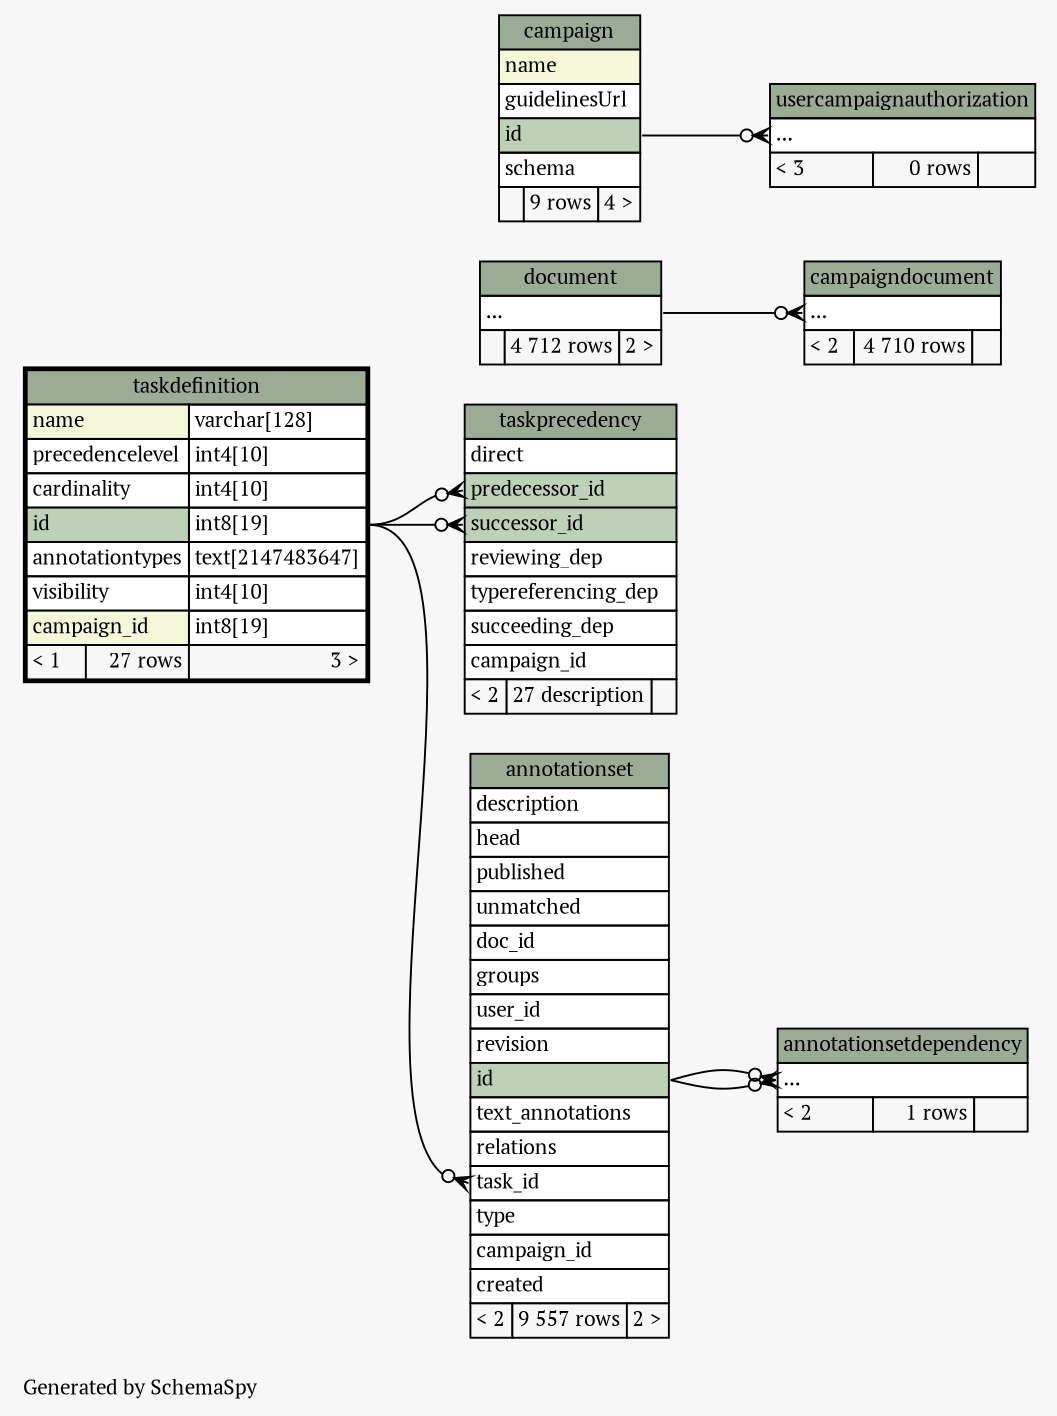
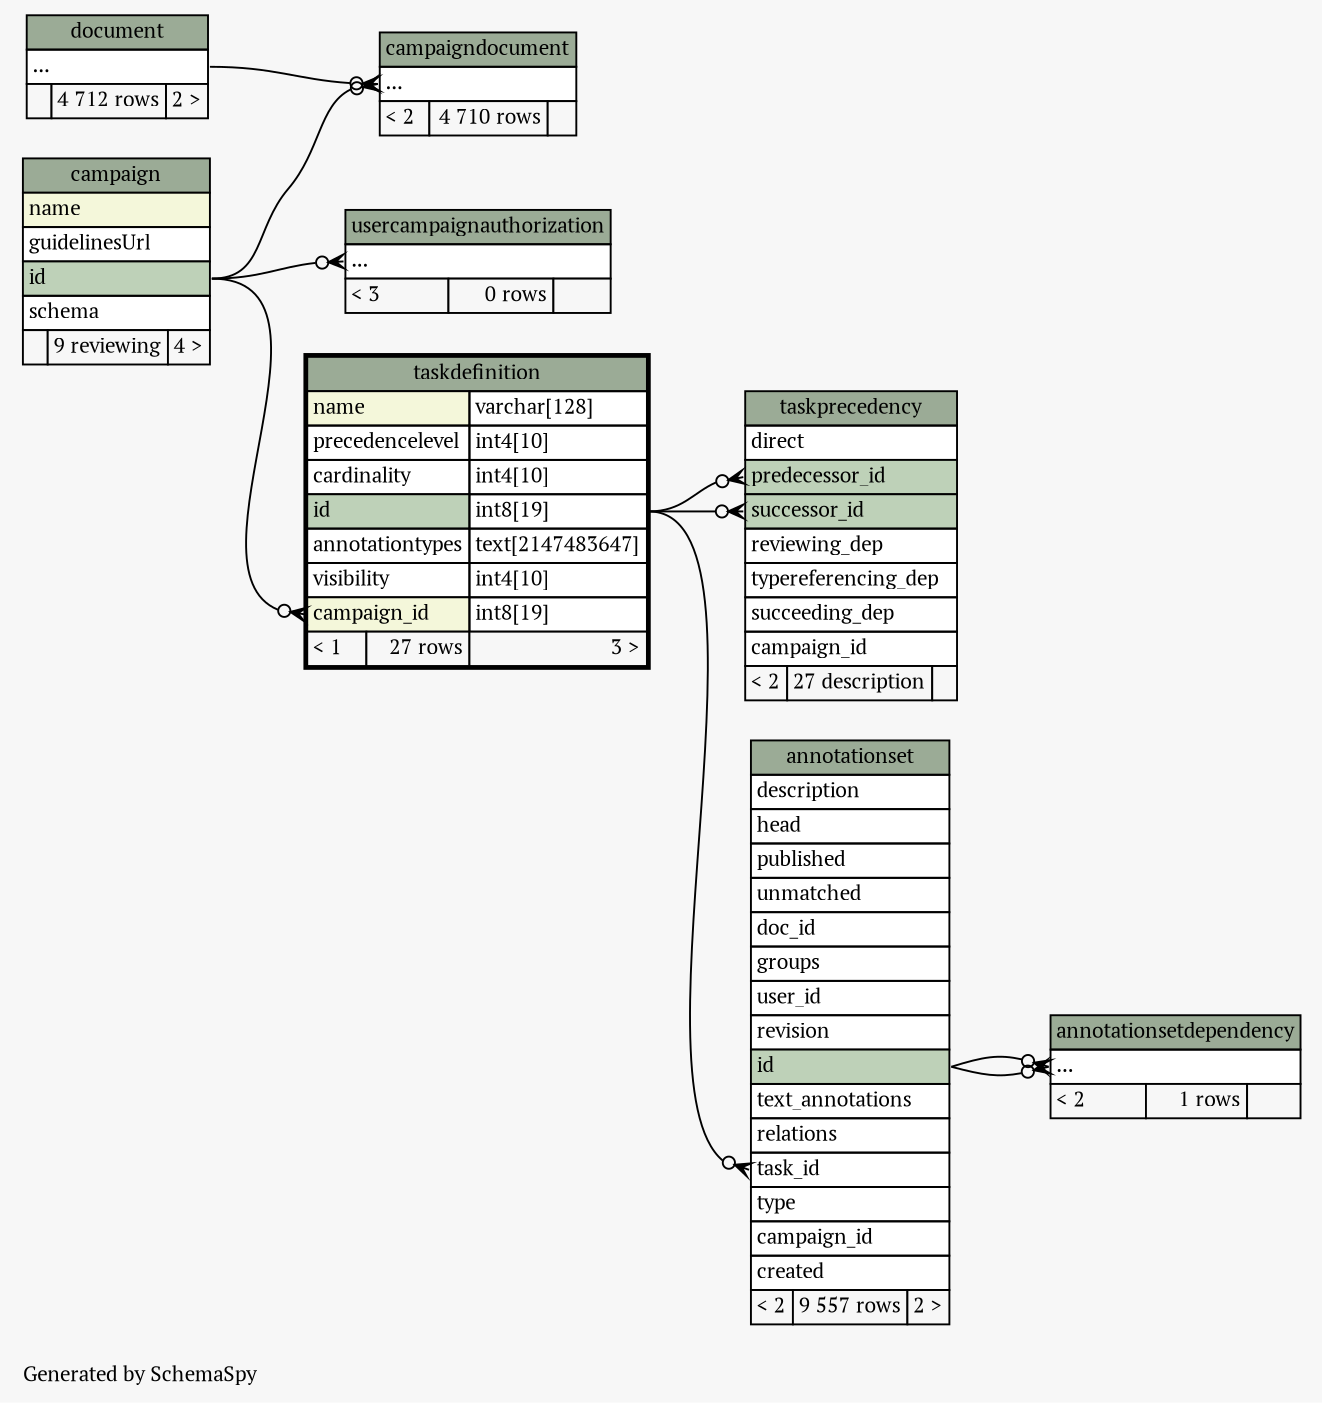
none -> (286, 192)
(561, 203) -> (108, 346)
none -> (261, 433)
